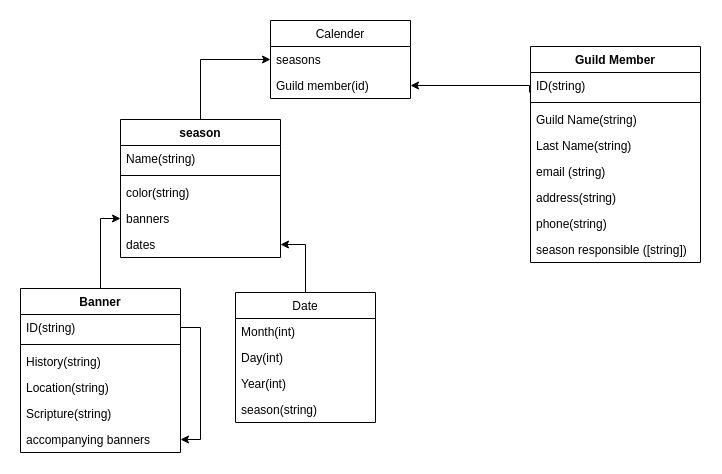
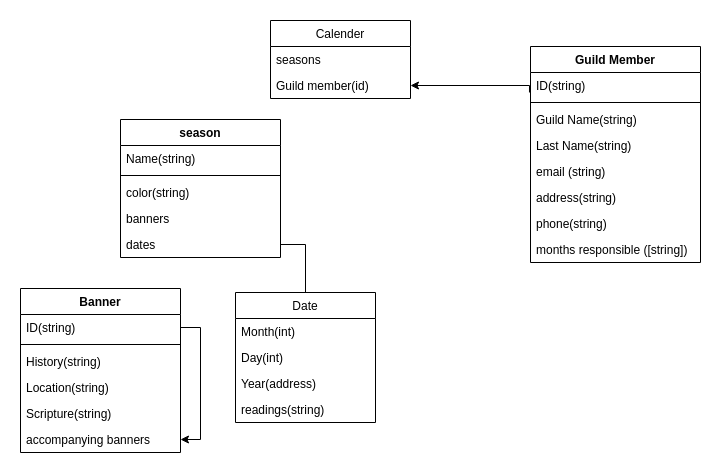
(202, 60) -> none
(288, 245) -> (286, 245)
(101, 248) -> none
(627, 250) -> (627, 250)
(270, 384) -> (285, 384)
(286, 410) -> (292, 410)
